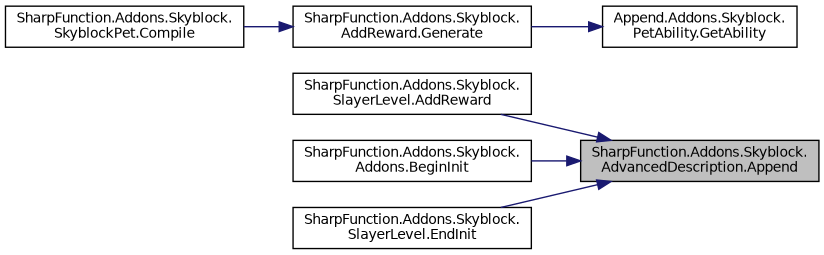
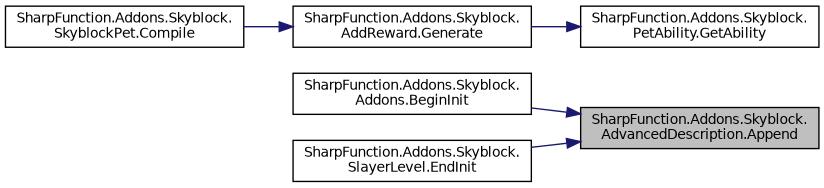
(700, 27) -> (700, 27)
(412, 94) -> none
